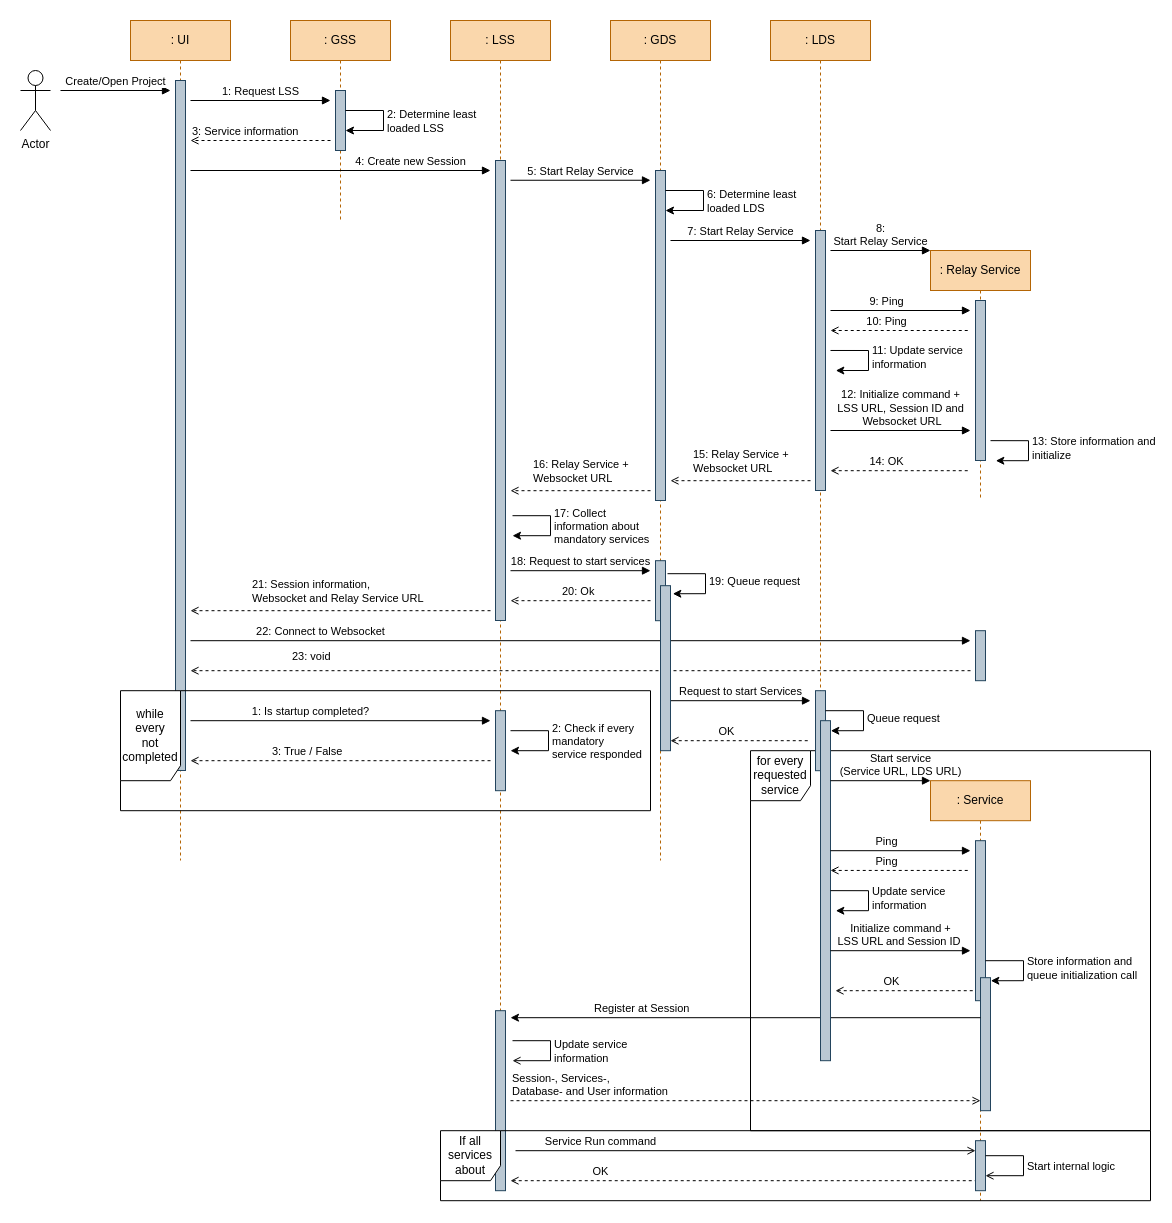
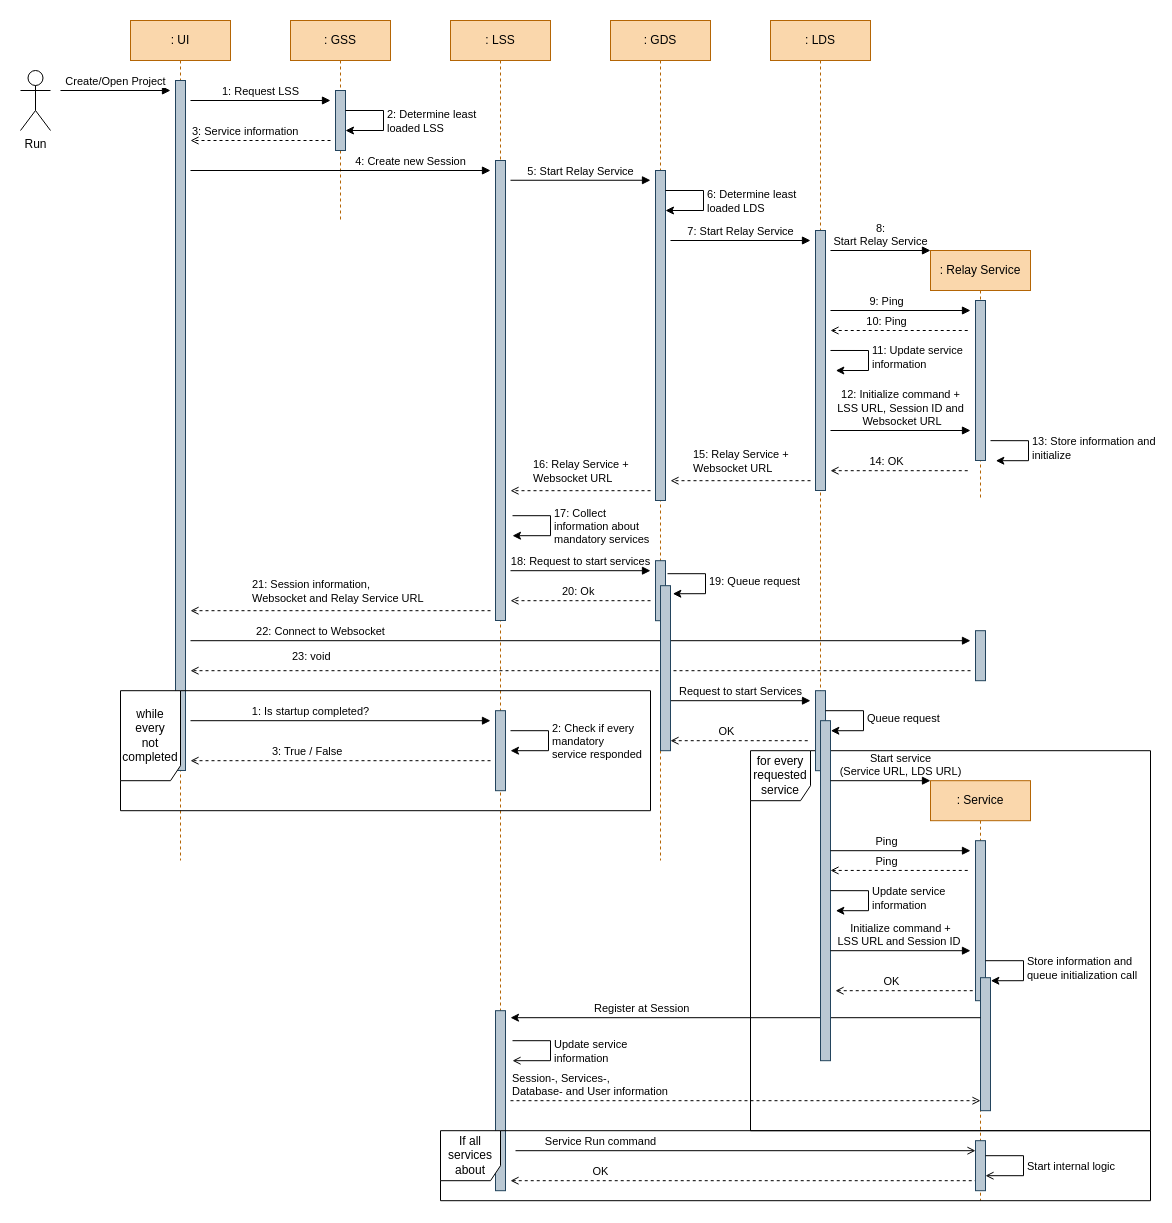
(36, 145) -> (36, 145)
